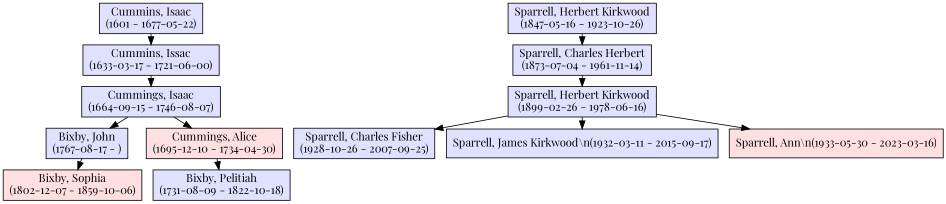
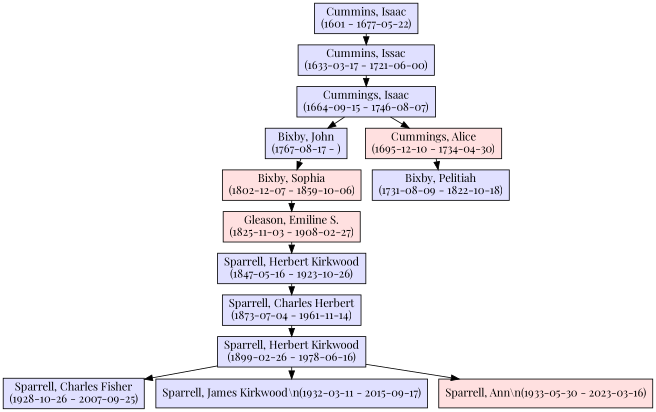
none -> (292, 227)
